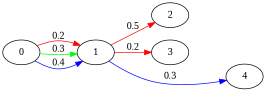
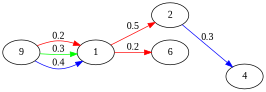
(21, 52) -> (21, 52)
(170, 52) -> (170, 52)
(162, 83) -> (205, 44)
